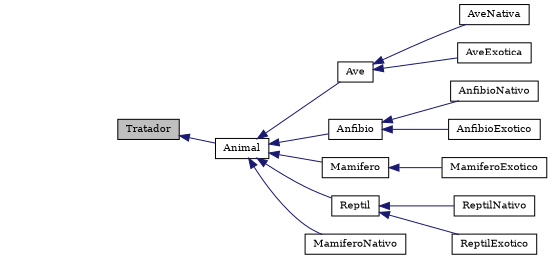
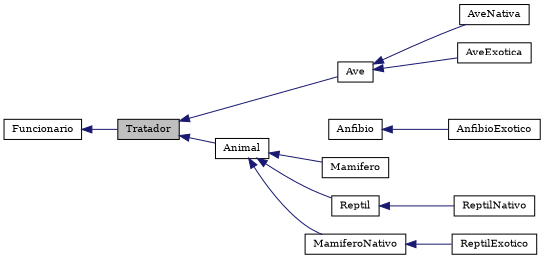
(494, 91) -> none
(303, 107) -> (263, 97)
none -> (43, 129)
(304, 138) -> none
(494, 168) -> none
(424, 225) -> (434, 244)
